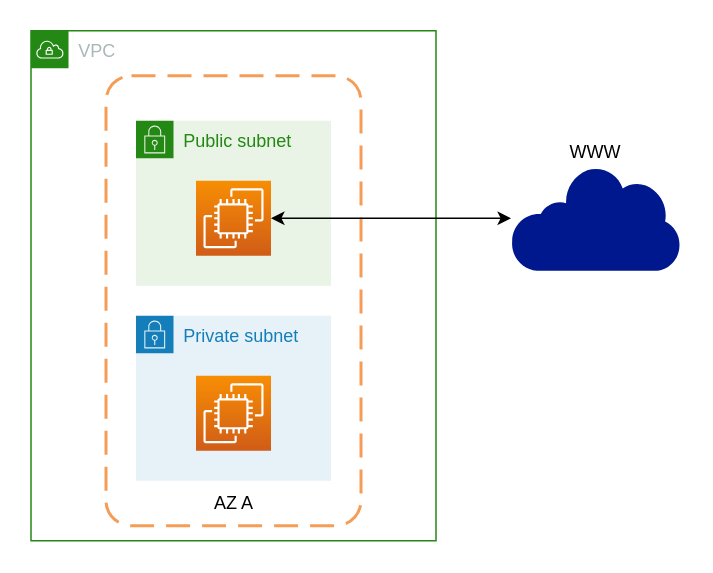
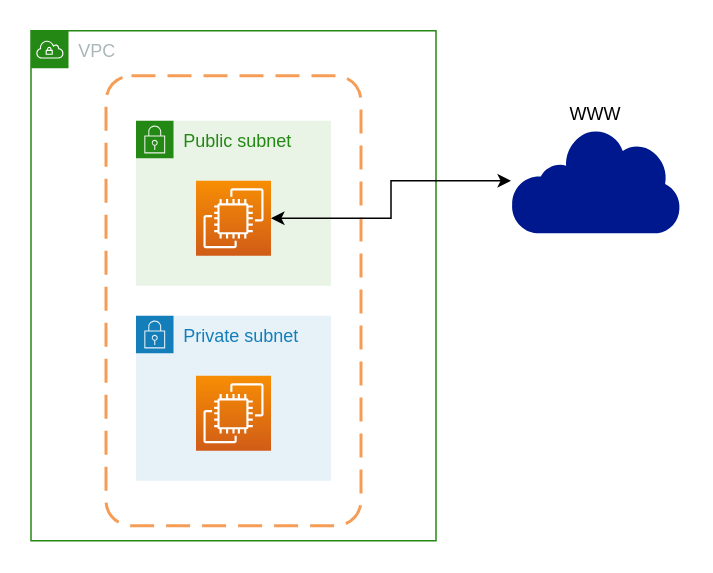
(595, 218) -> (595, 181)
(233, 503) -> none
